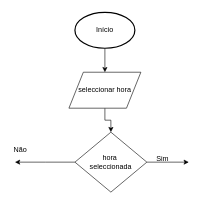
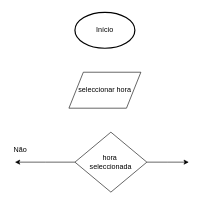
(105, 66) -> none
(111, 122) -> none
(167, 159) -> none
